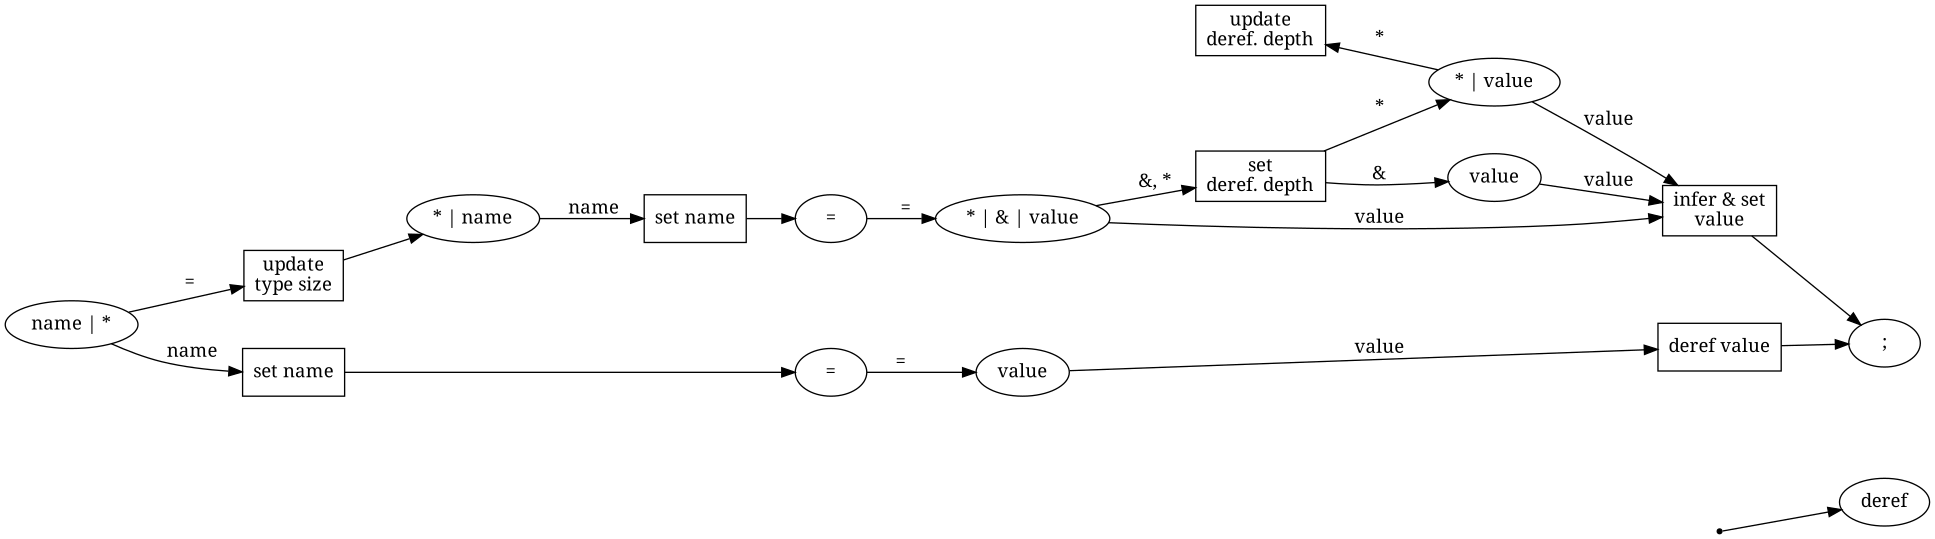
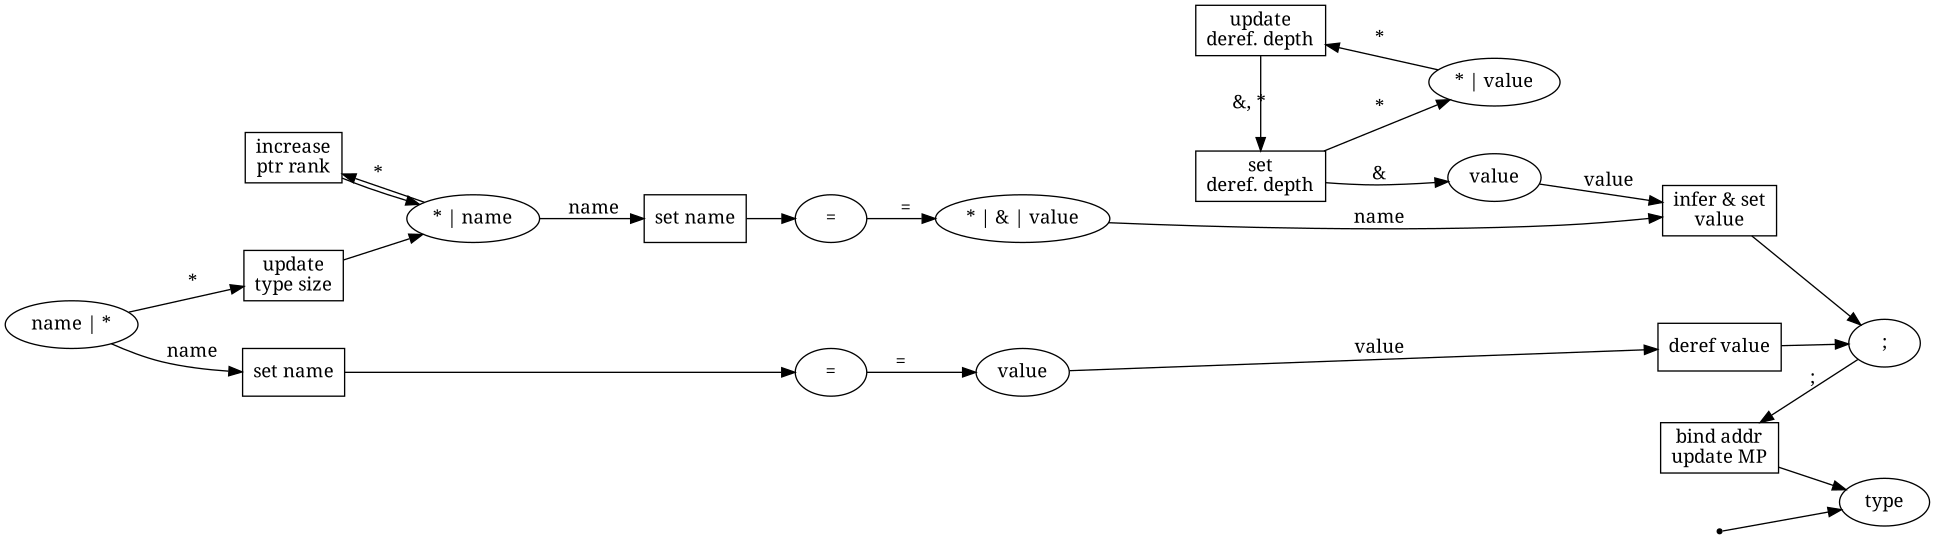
(1600, 139) -> none
none -> (294, 158)
(1139, 198) -> (1261, 97)
(1377, 218) -> (1377, 218)
(190, 283) -> (190, 283)
none -> (1720, 448)
(1885, 502) -> (1885, 502)
